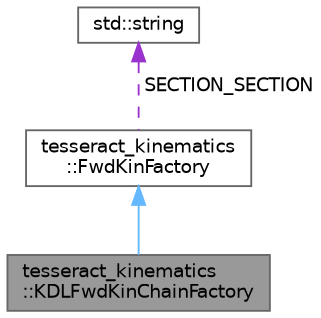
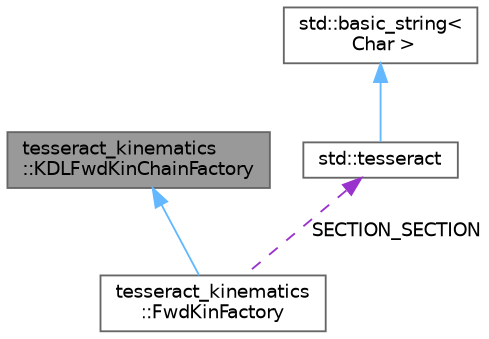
(139, 25) -> (381, 160)
none -> (381, 35)
(139, 230) -> (180, 240)
